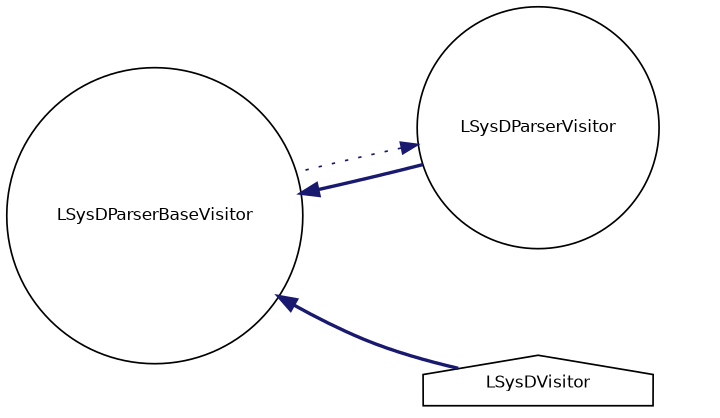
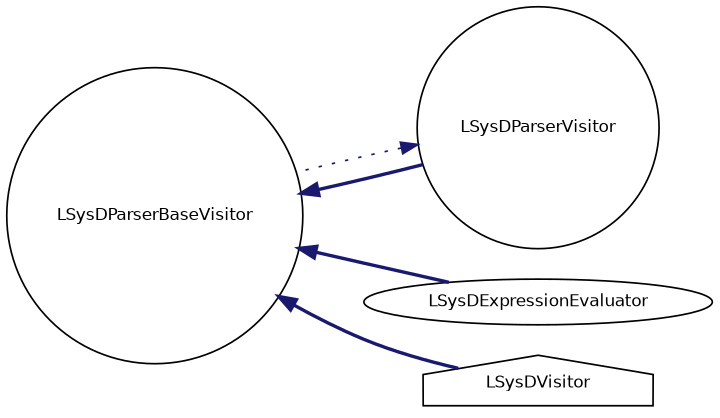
none -> (538, 302)
